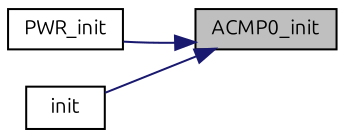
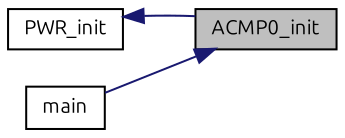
(149, 43) -> (170, 16)
(65, 108) -> (65, 108)
